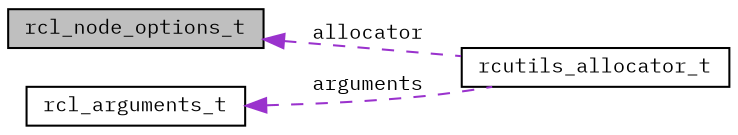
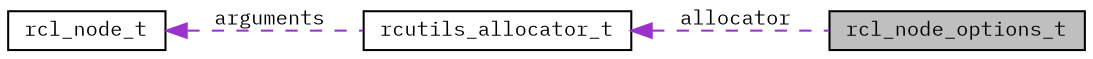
(373, 49) -> (741, 31)
(136, 106) -> (87, 31)
